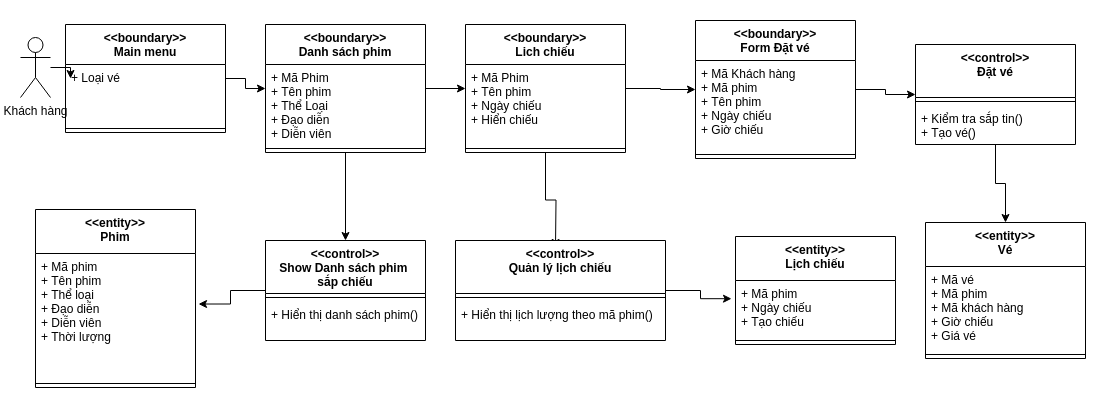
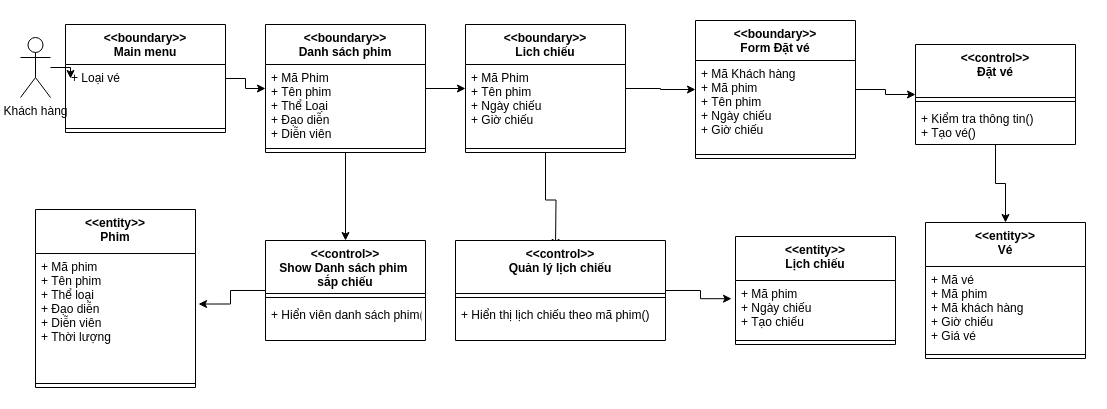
(497, 78) -> (497, 78)
(979, 119) -> (986, 119)
(351, 315) -> (353, 315)
(565, 315) -> (565, 315)
